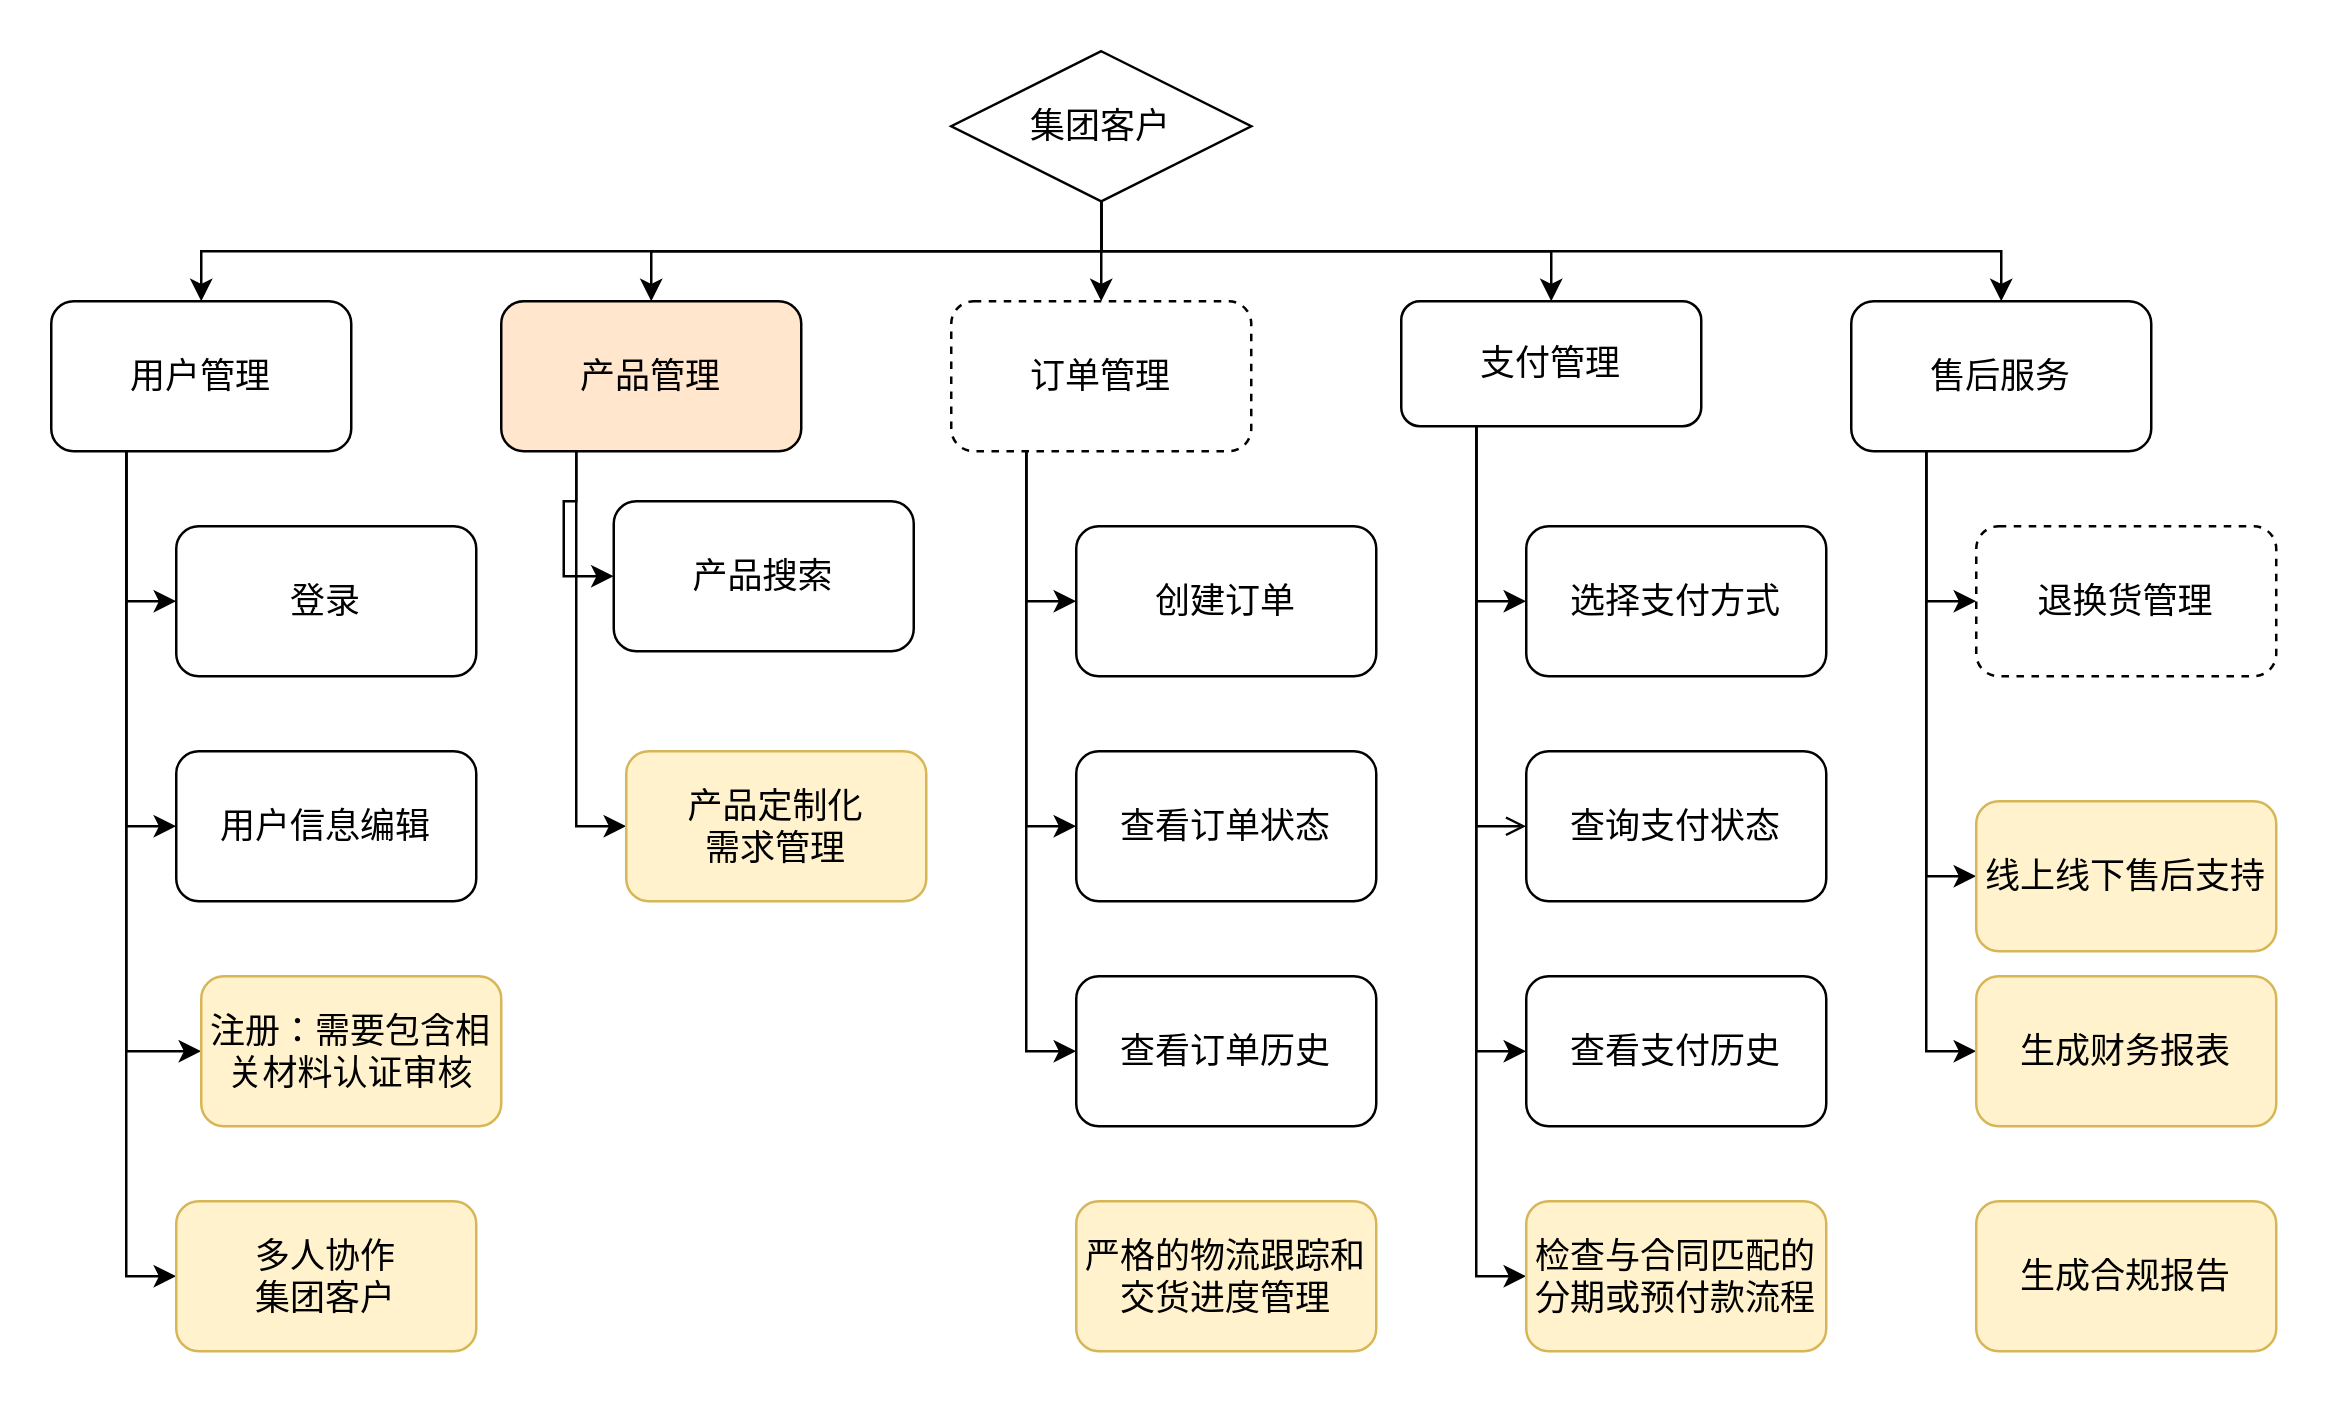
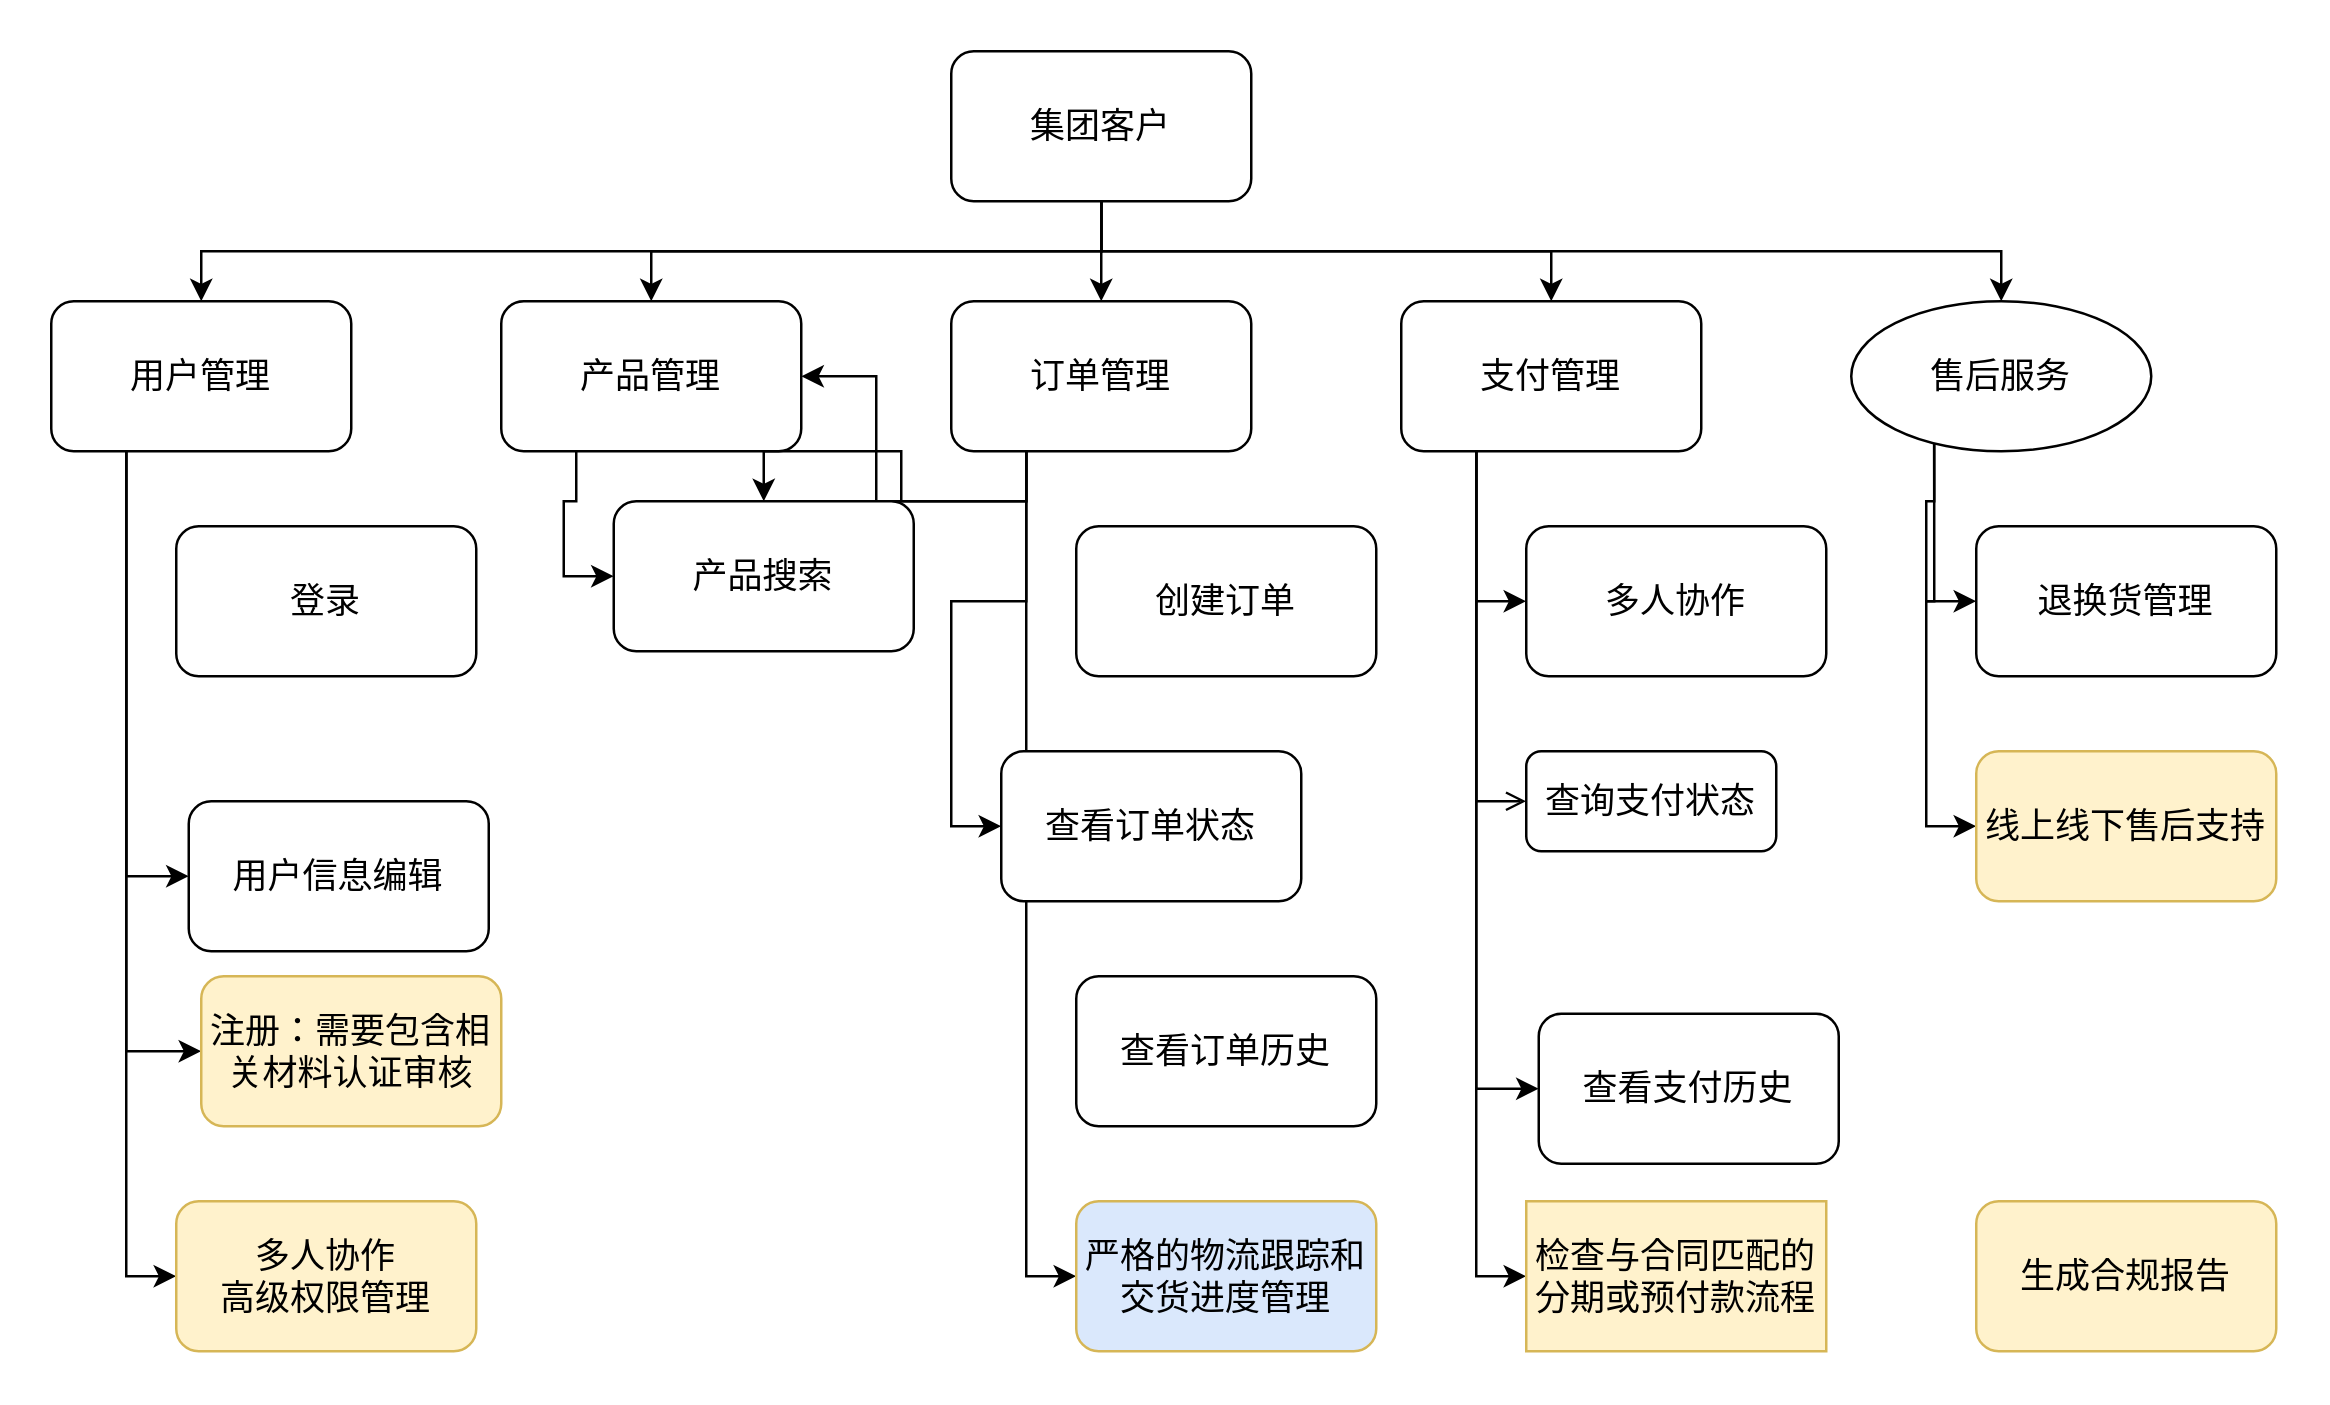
(1101, 126) -> (1101, 126)
(1551, 364) -> (1551, 376)
(651, 376) -> (651, 376)
(1101, 376) -> (1101, 376)
(2001, 376) -> (2001, 376)
(145, 601) -> none
(1045, 601) -> (826, 451)
(1676, 601) -> (1676, 601)
(2126, 601) -> (2126, 601)
(576, 720) -> none
(326, 826) -> (339, 876)
(776, 826) -> none
(1226, 826) -> (1151, 826)
(1676, 826) -> (1651, 801)
(2126, 876) -> (2126, 826)
(1926, 983) -> none
(1045, 1051) -> (876, 382)
(1676, 1051) -> (1689, 1089)
(2126, 1051) -> none
none -> (1026, 1183)
(326, 1276) -> (326, 1276)
(1226, 1276) -> (1226, 1276)
(1676, 1276) -> (1676, 1276)
